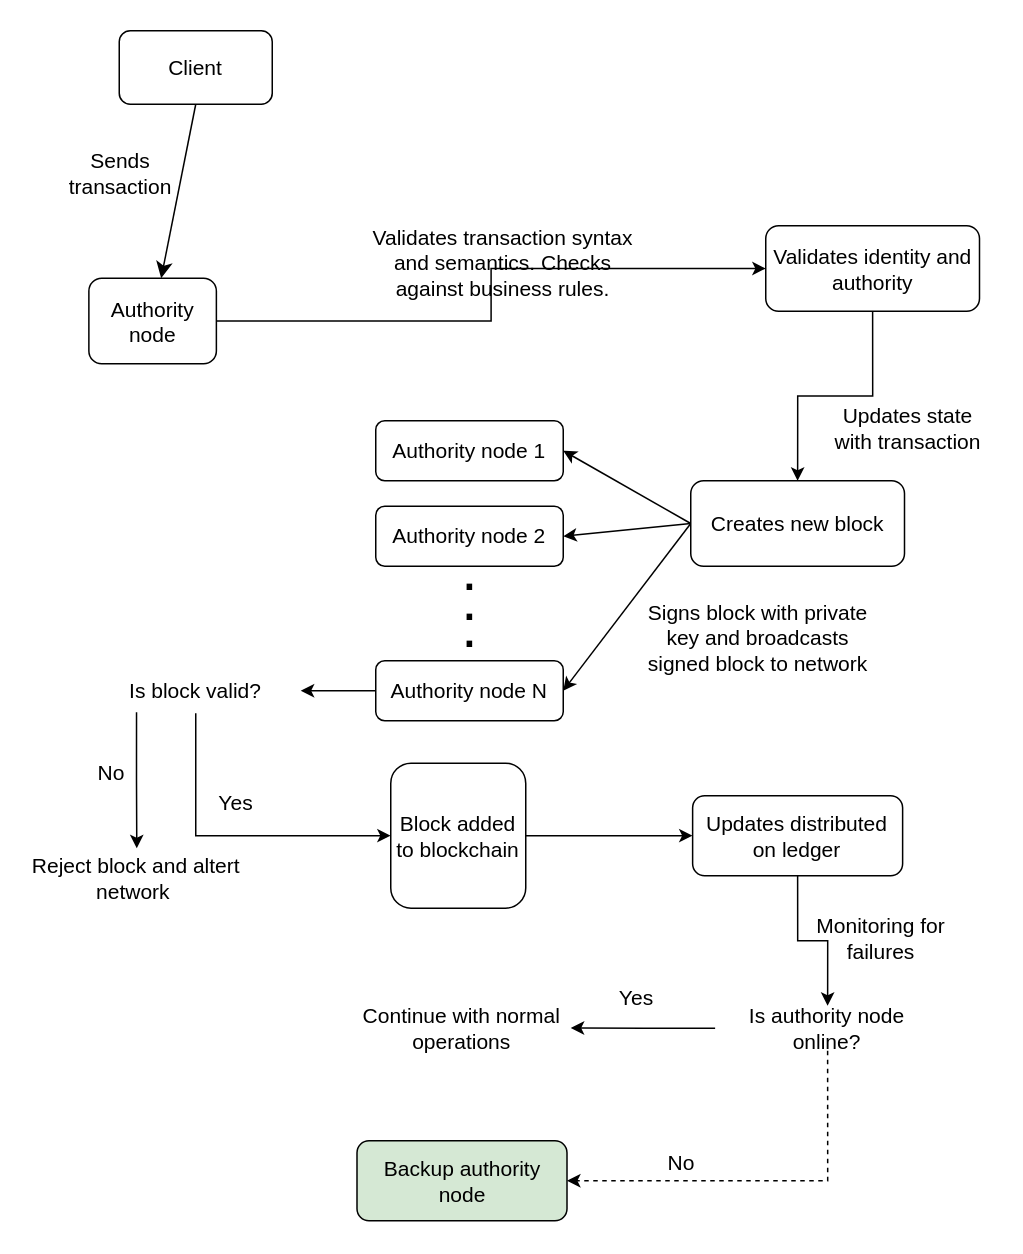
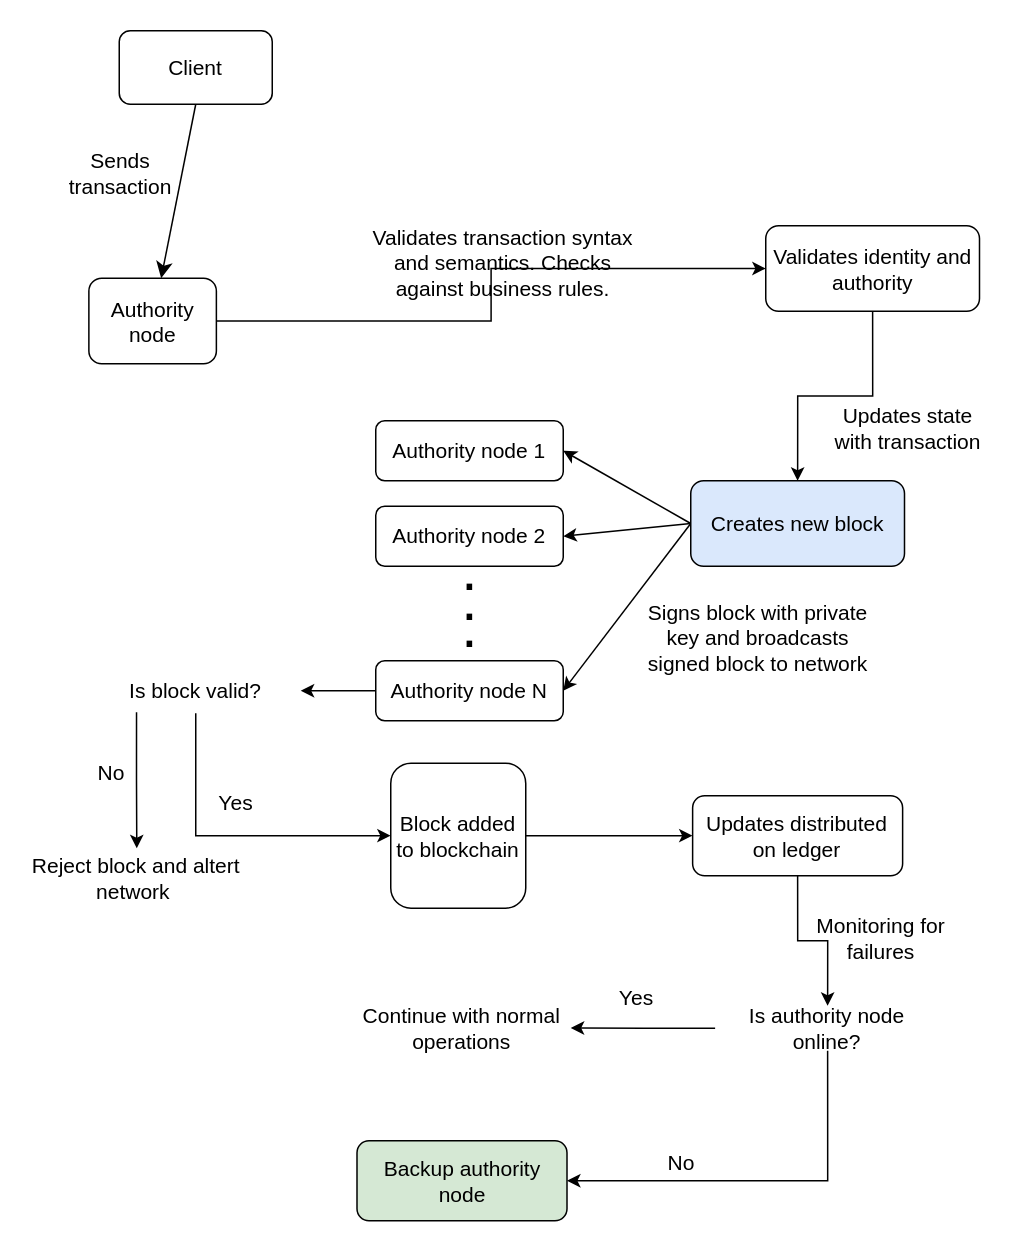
(798, 524) -> (798, 524)
(767, 1181) -> (767, 1181)
